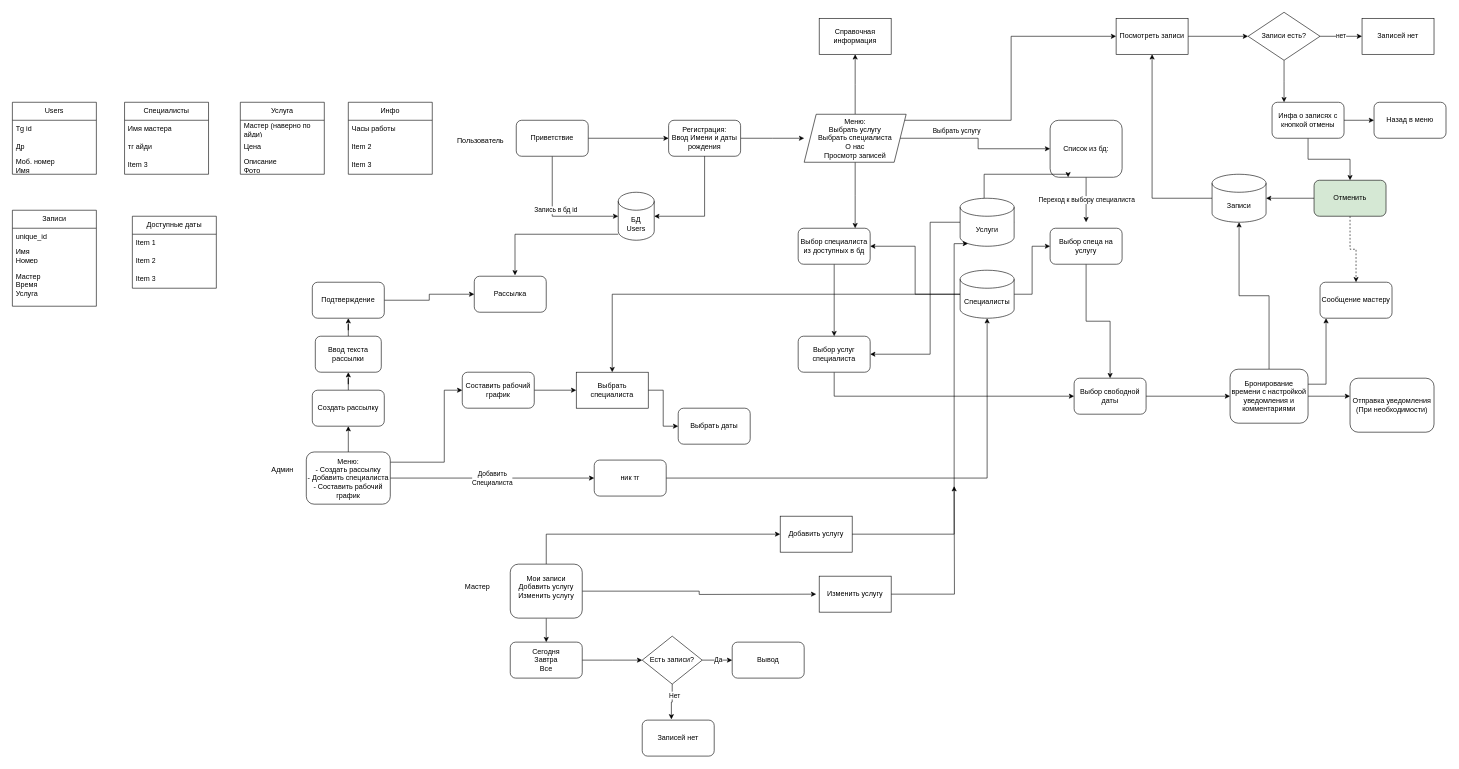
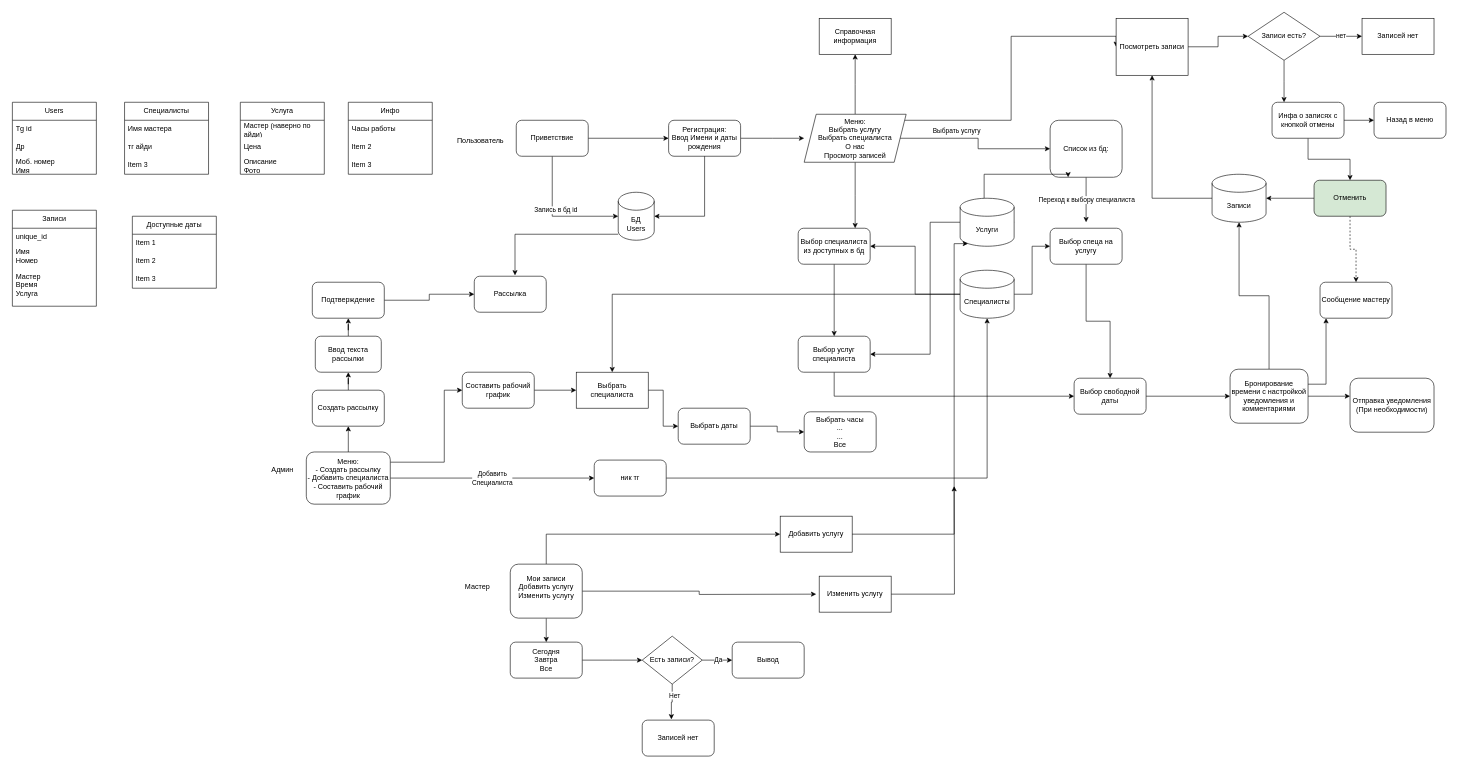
(1152, 36) -> (1152, 47)
none -> (777, 429)
none -> (840, 432)
